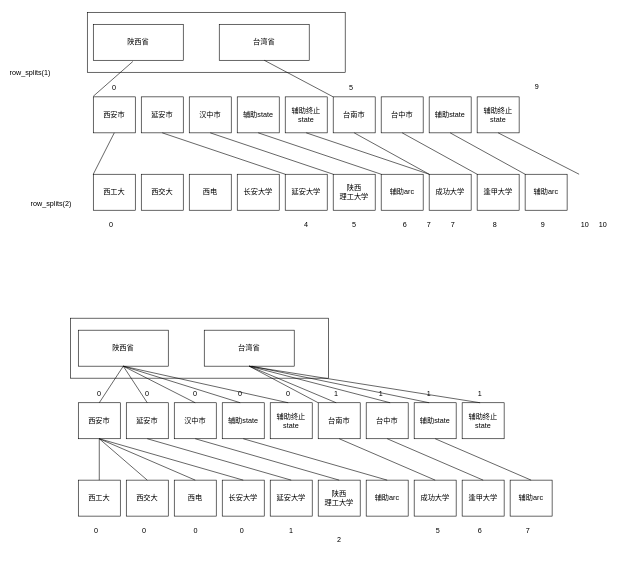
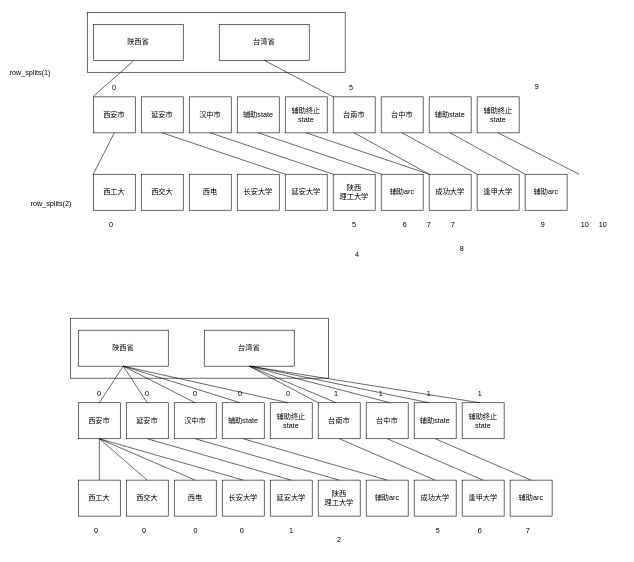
(306, 225) -> (357, 255)
(495, 225) -> (462, 249)
